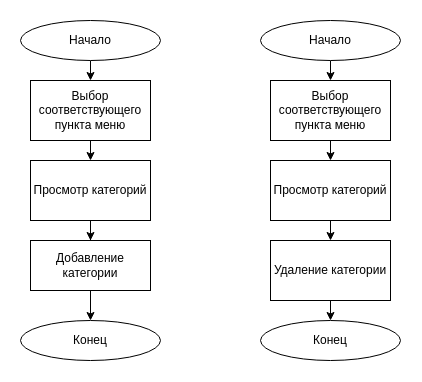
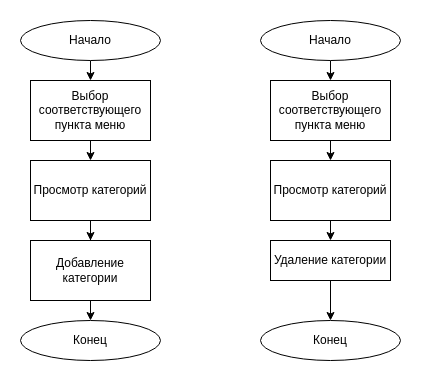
(91, 266) -> (91, 271)
(331, 271) -> (331, 261)
